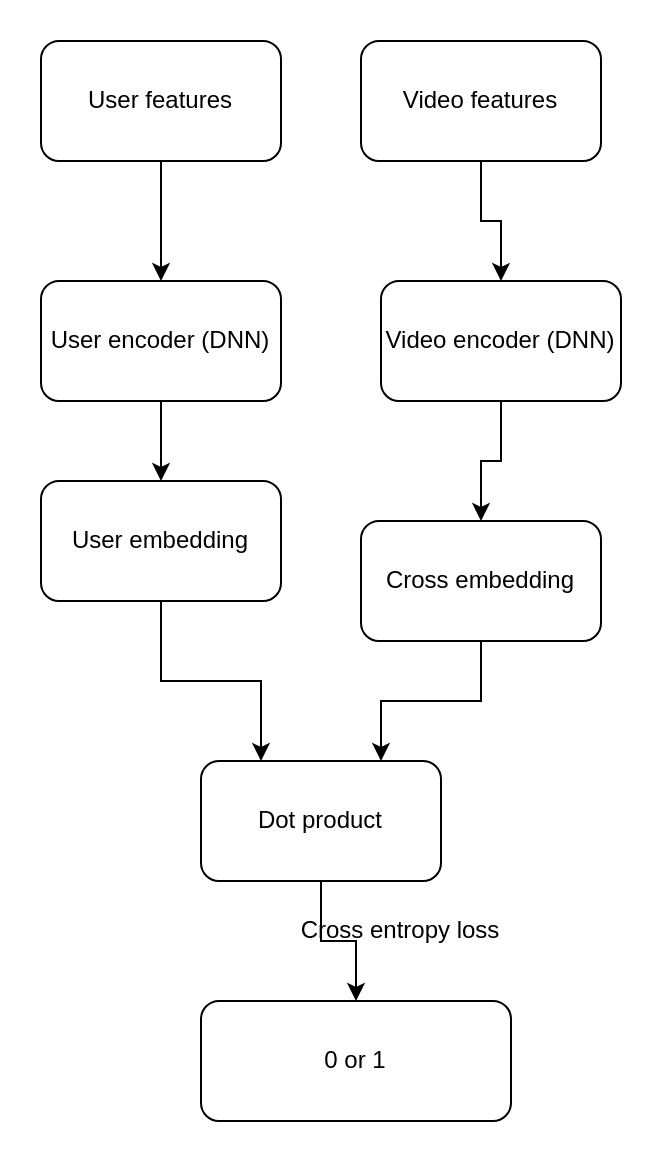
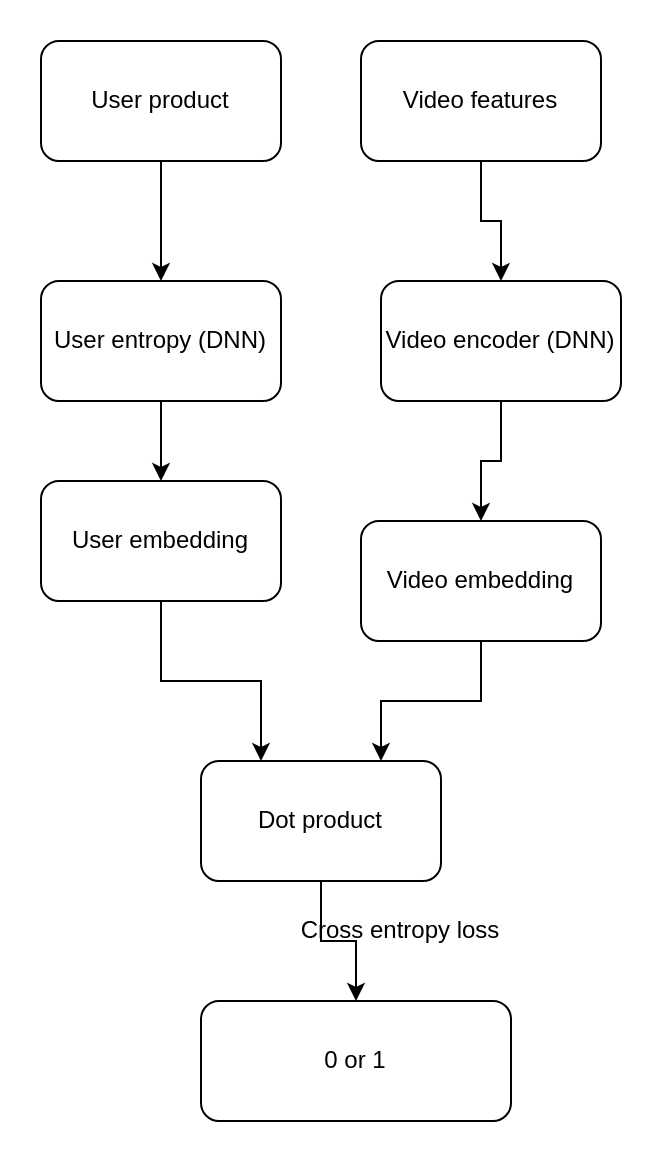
(161, 101) -> (161, 101)
(161, 341) -> (161, 341)
(481, 581) -> (481, 581)
